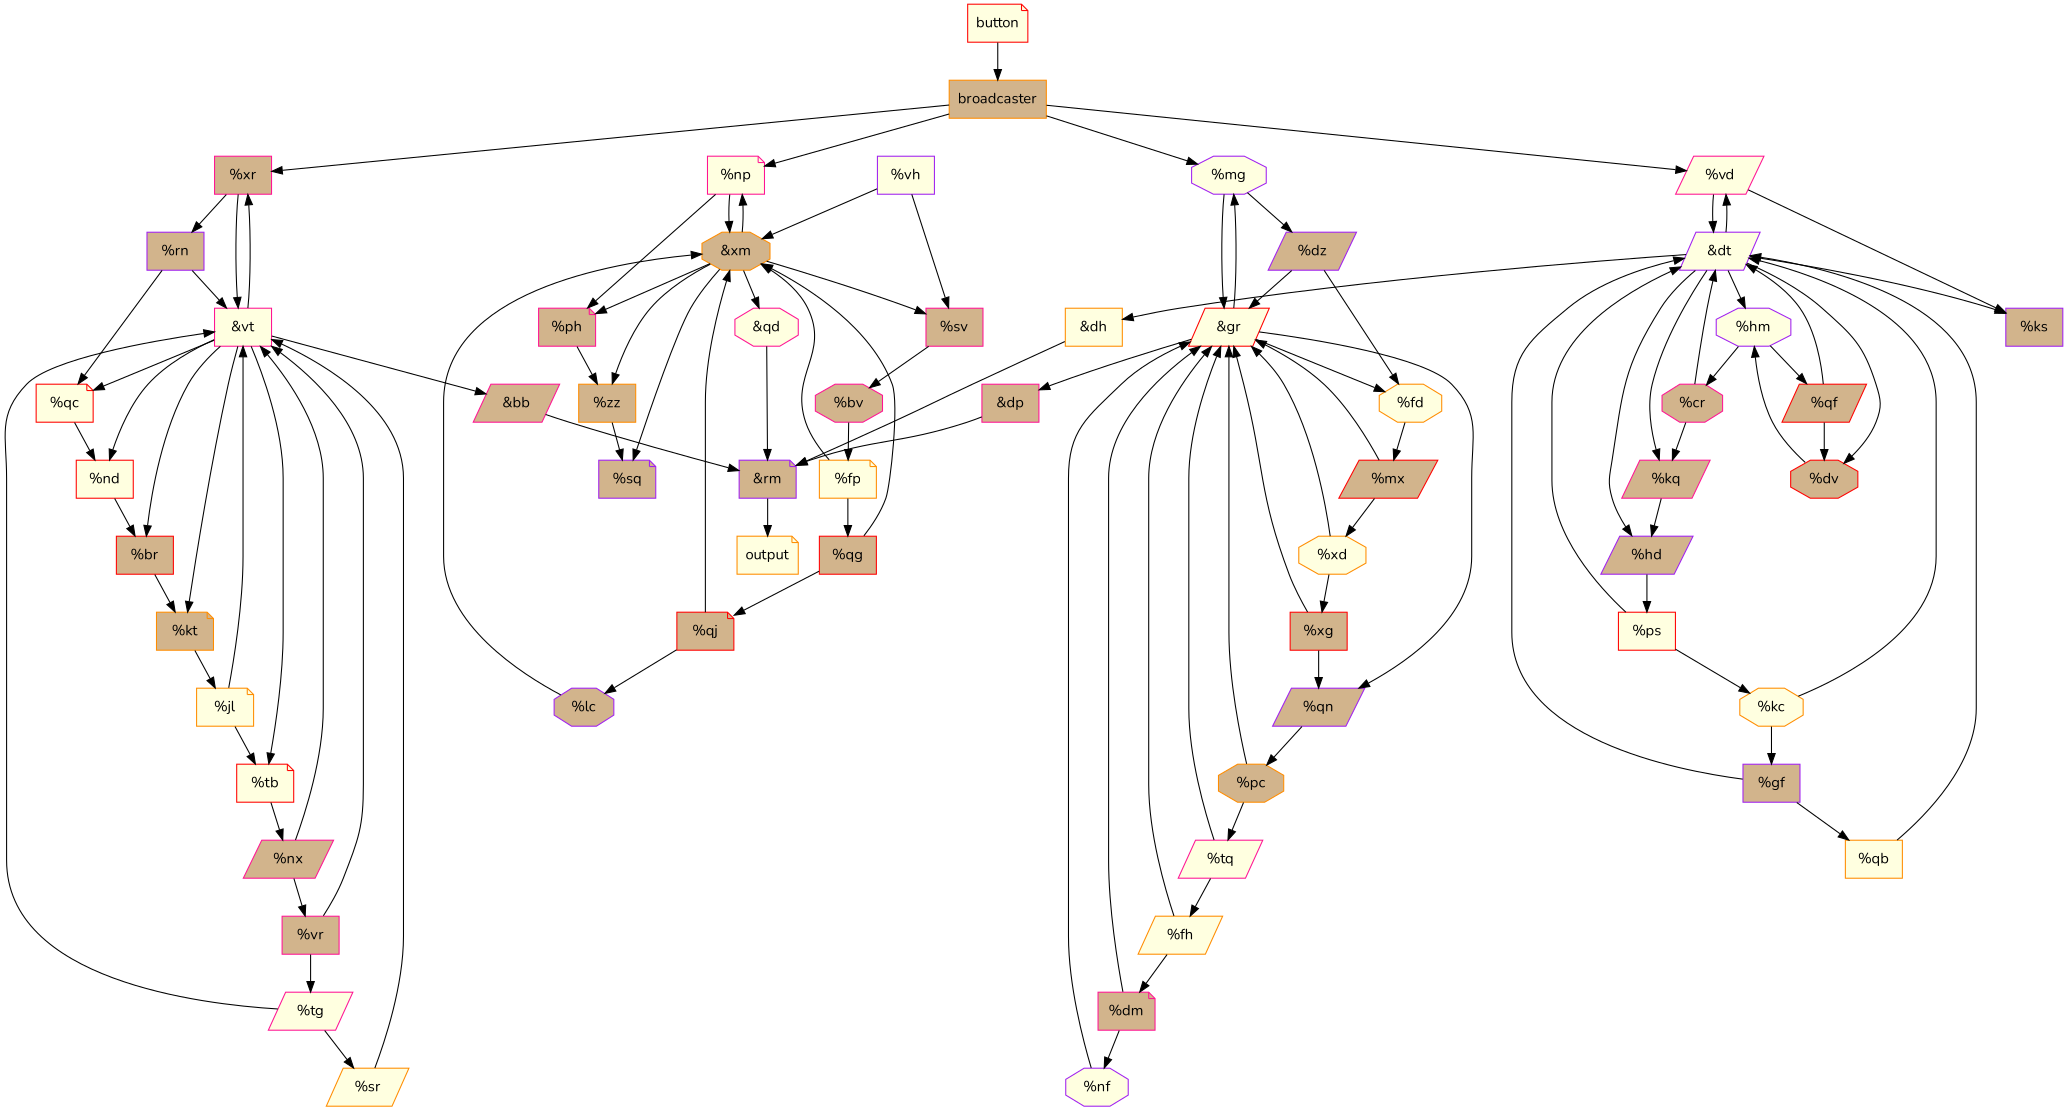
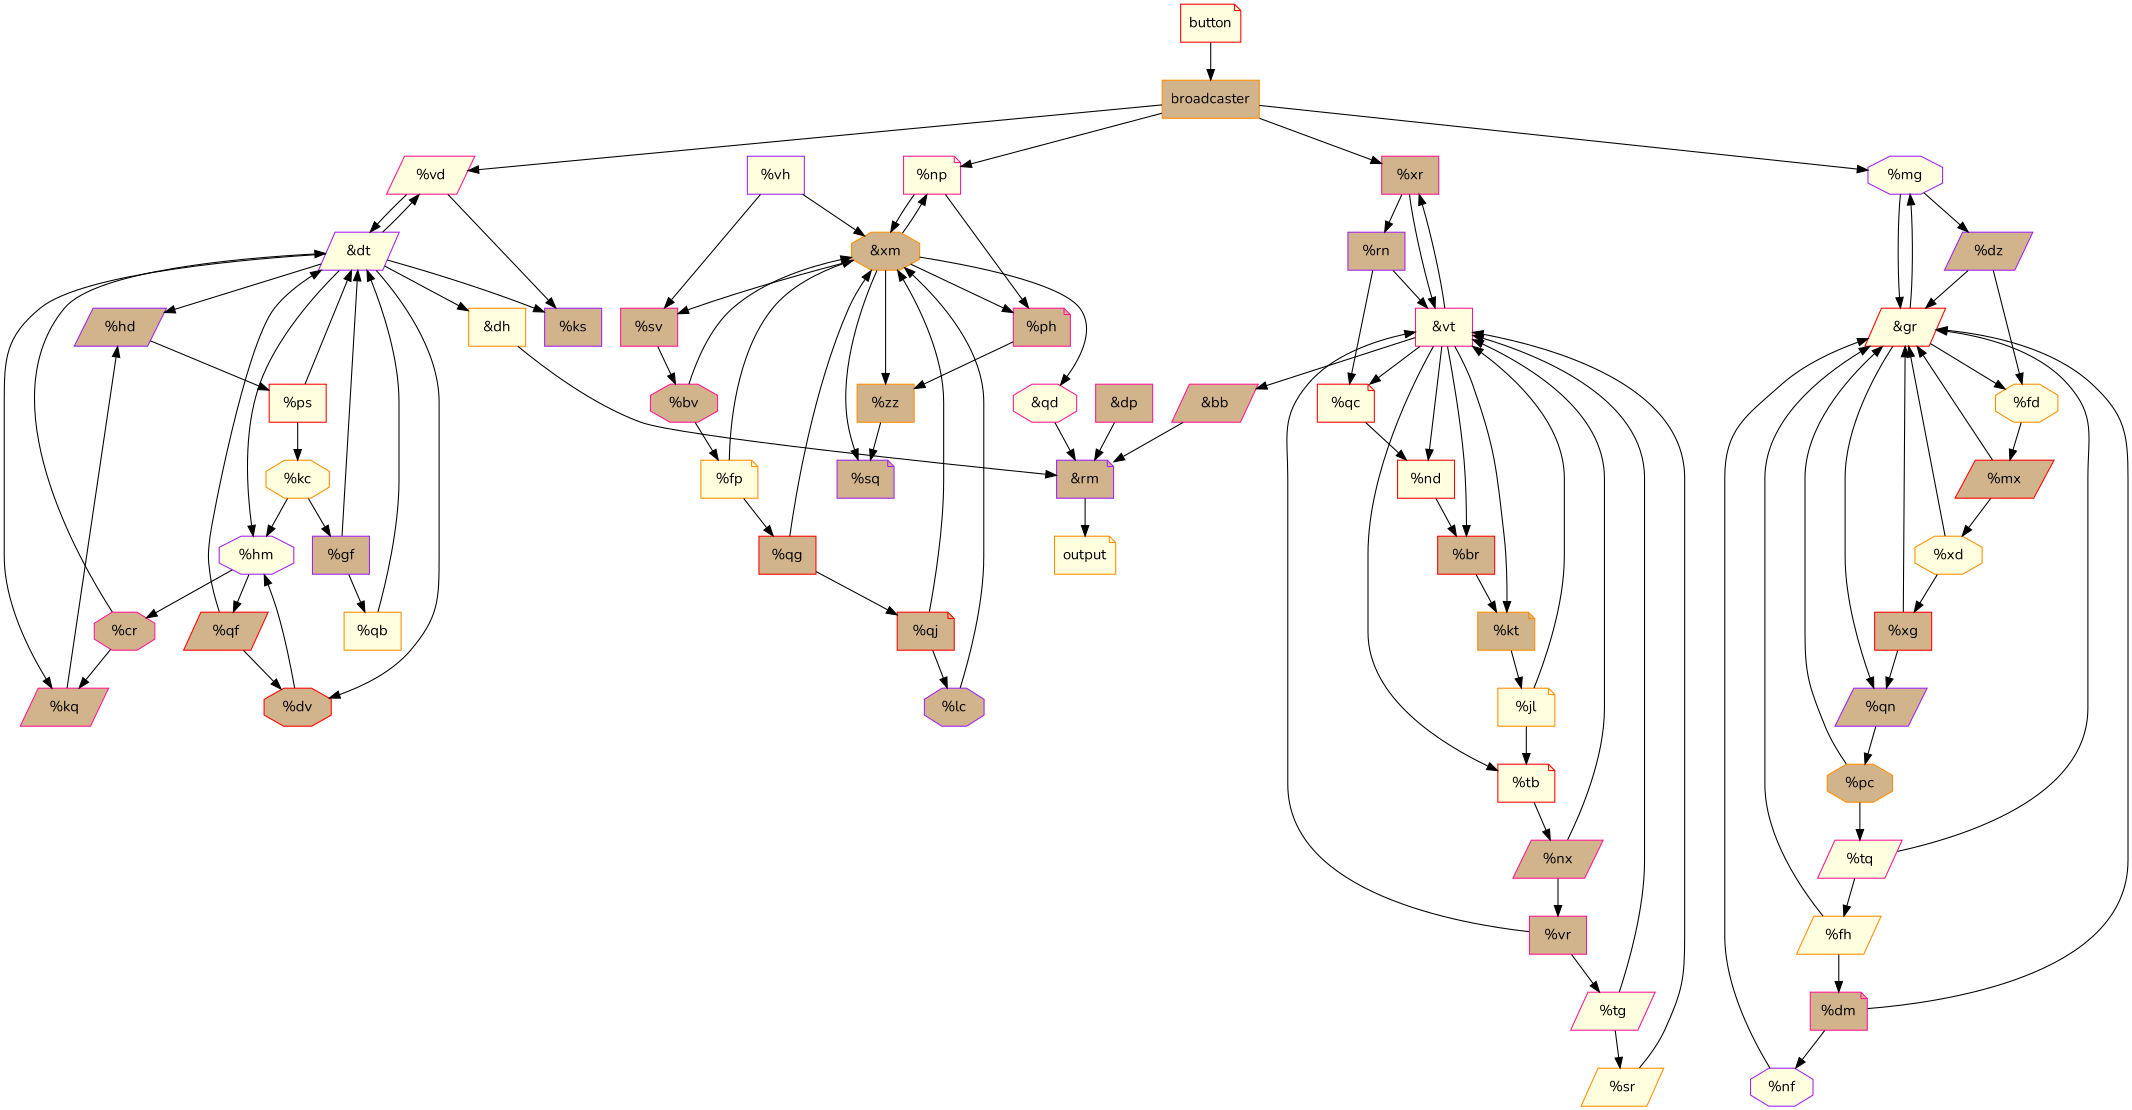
none -> (745, 298)
(1120, 362) -> none
(1936, 462) -> (280, 513)
